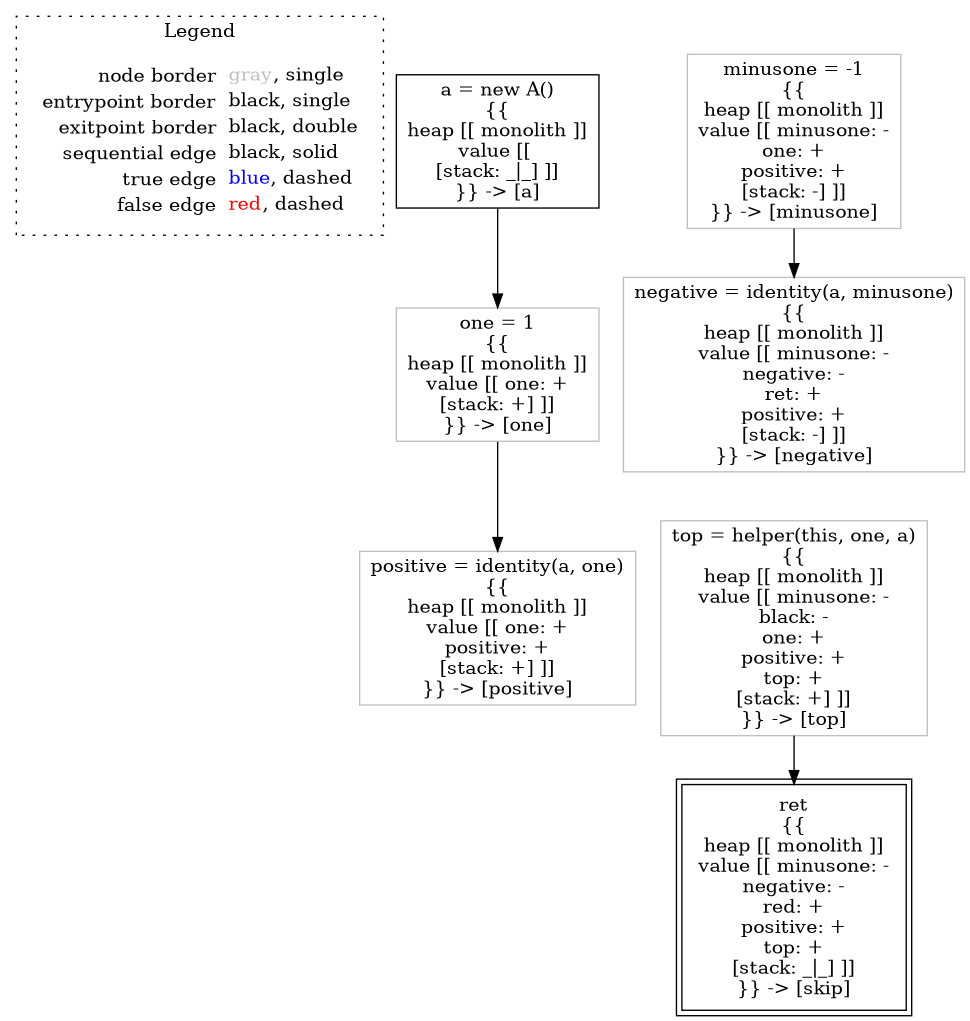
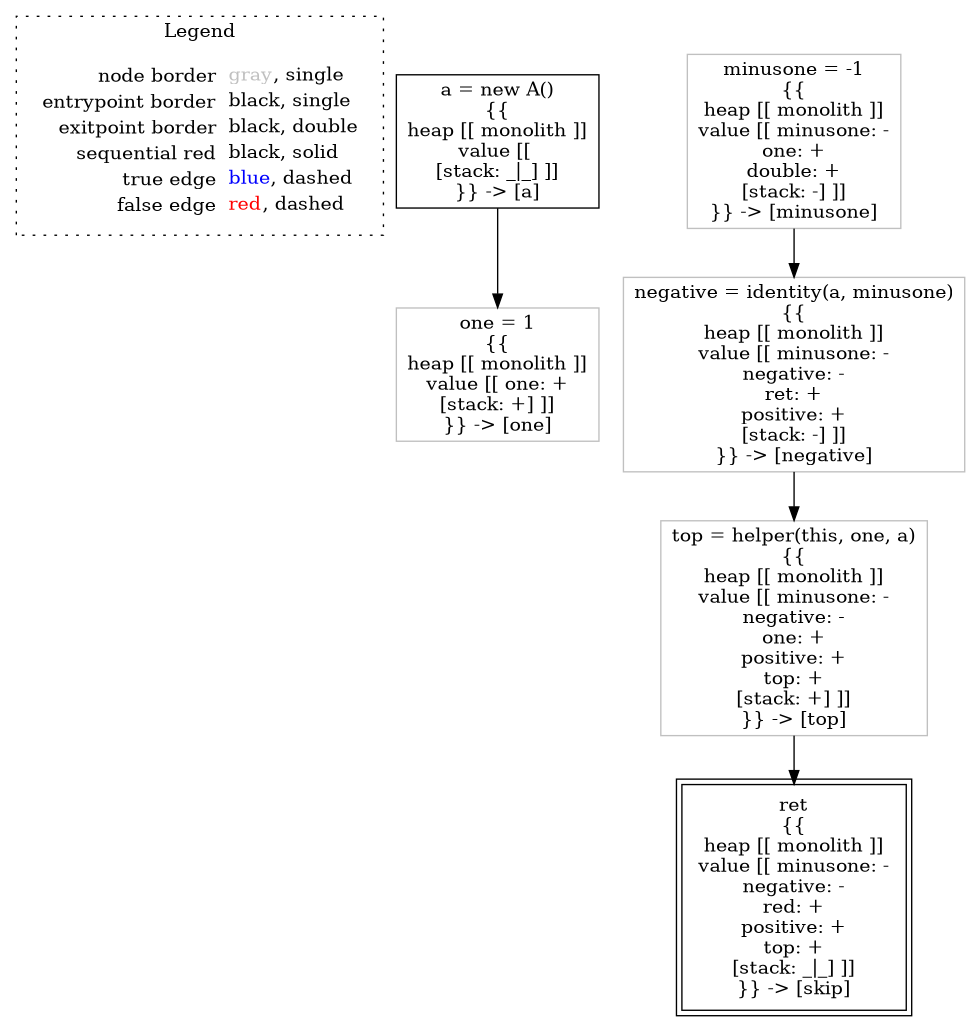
(143, 154) -> (150, 154)
(794, 171) -> (794, 171)
none -> (794, 489)
(794, 617) -> (794, 617)
(498, 628) -> none
